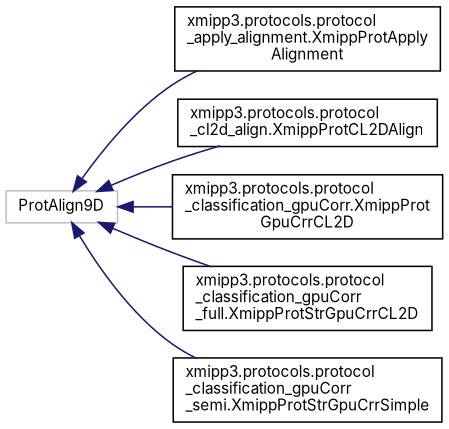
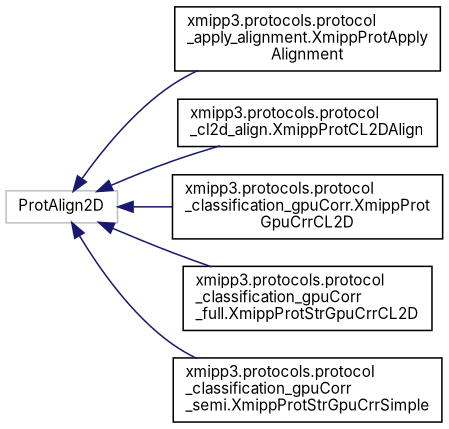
(62, 207) -> (62, 207)
